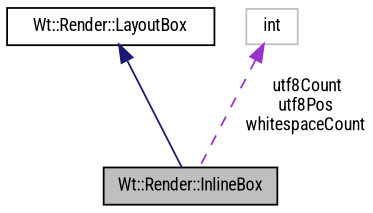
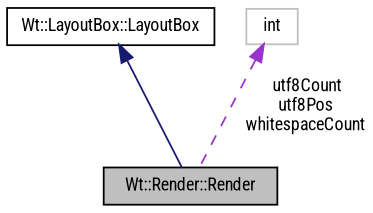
(111, 27) -> (111, 27)
(191, 186) -> (191, 186)
